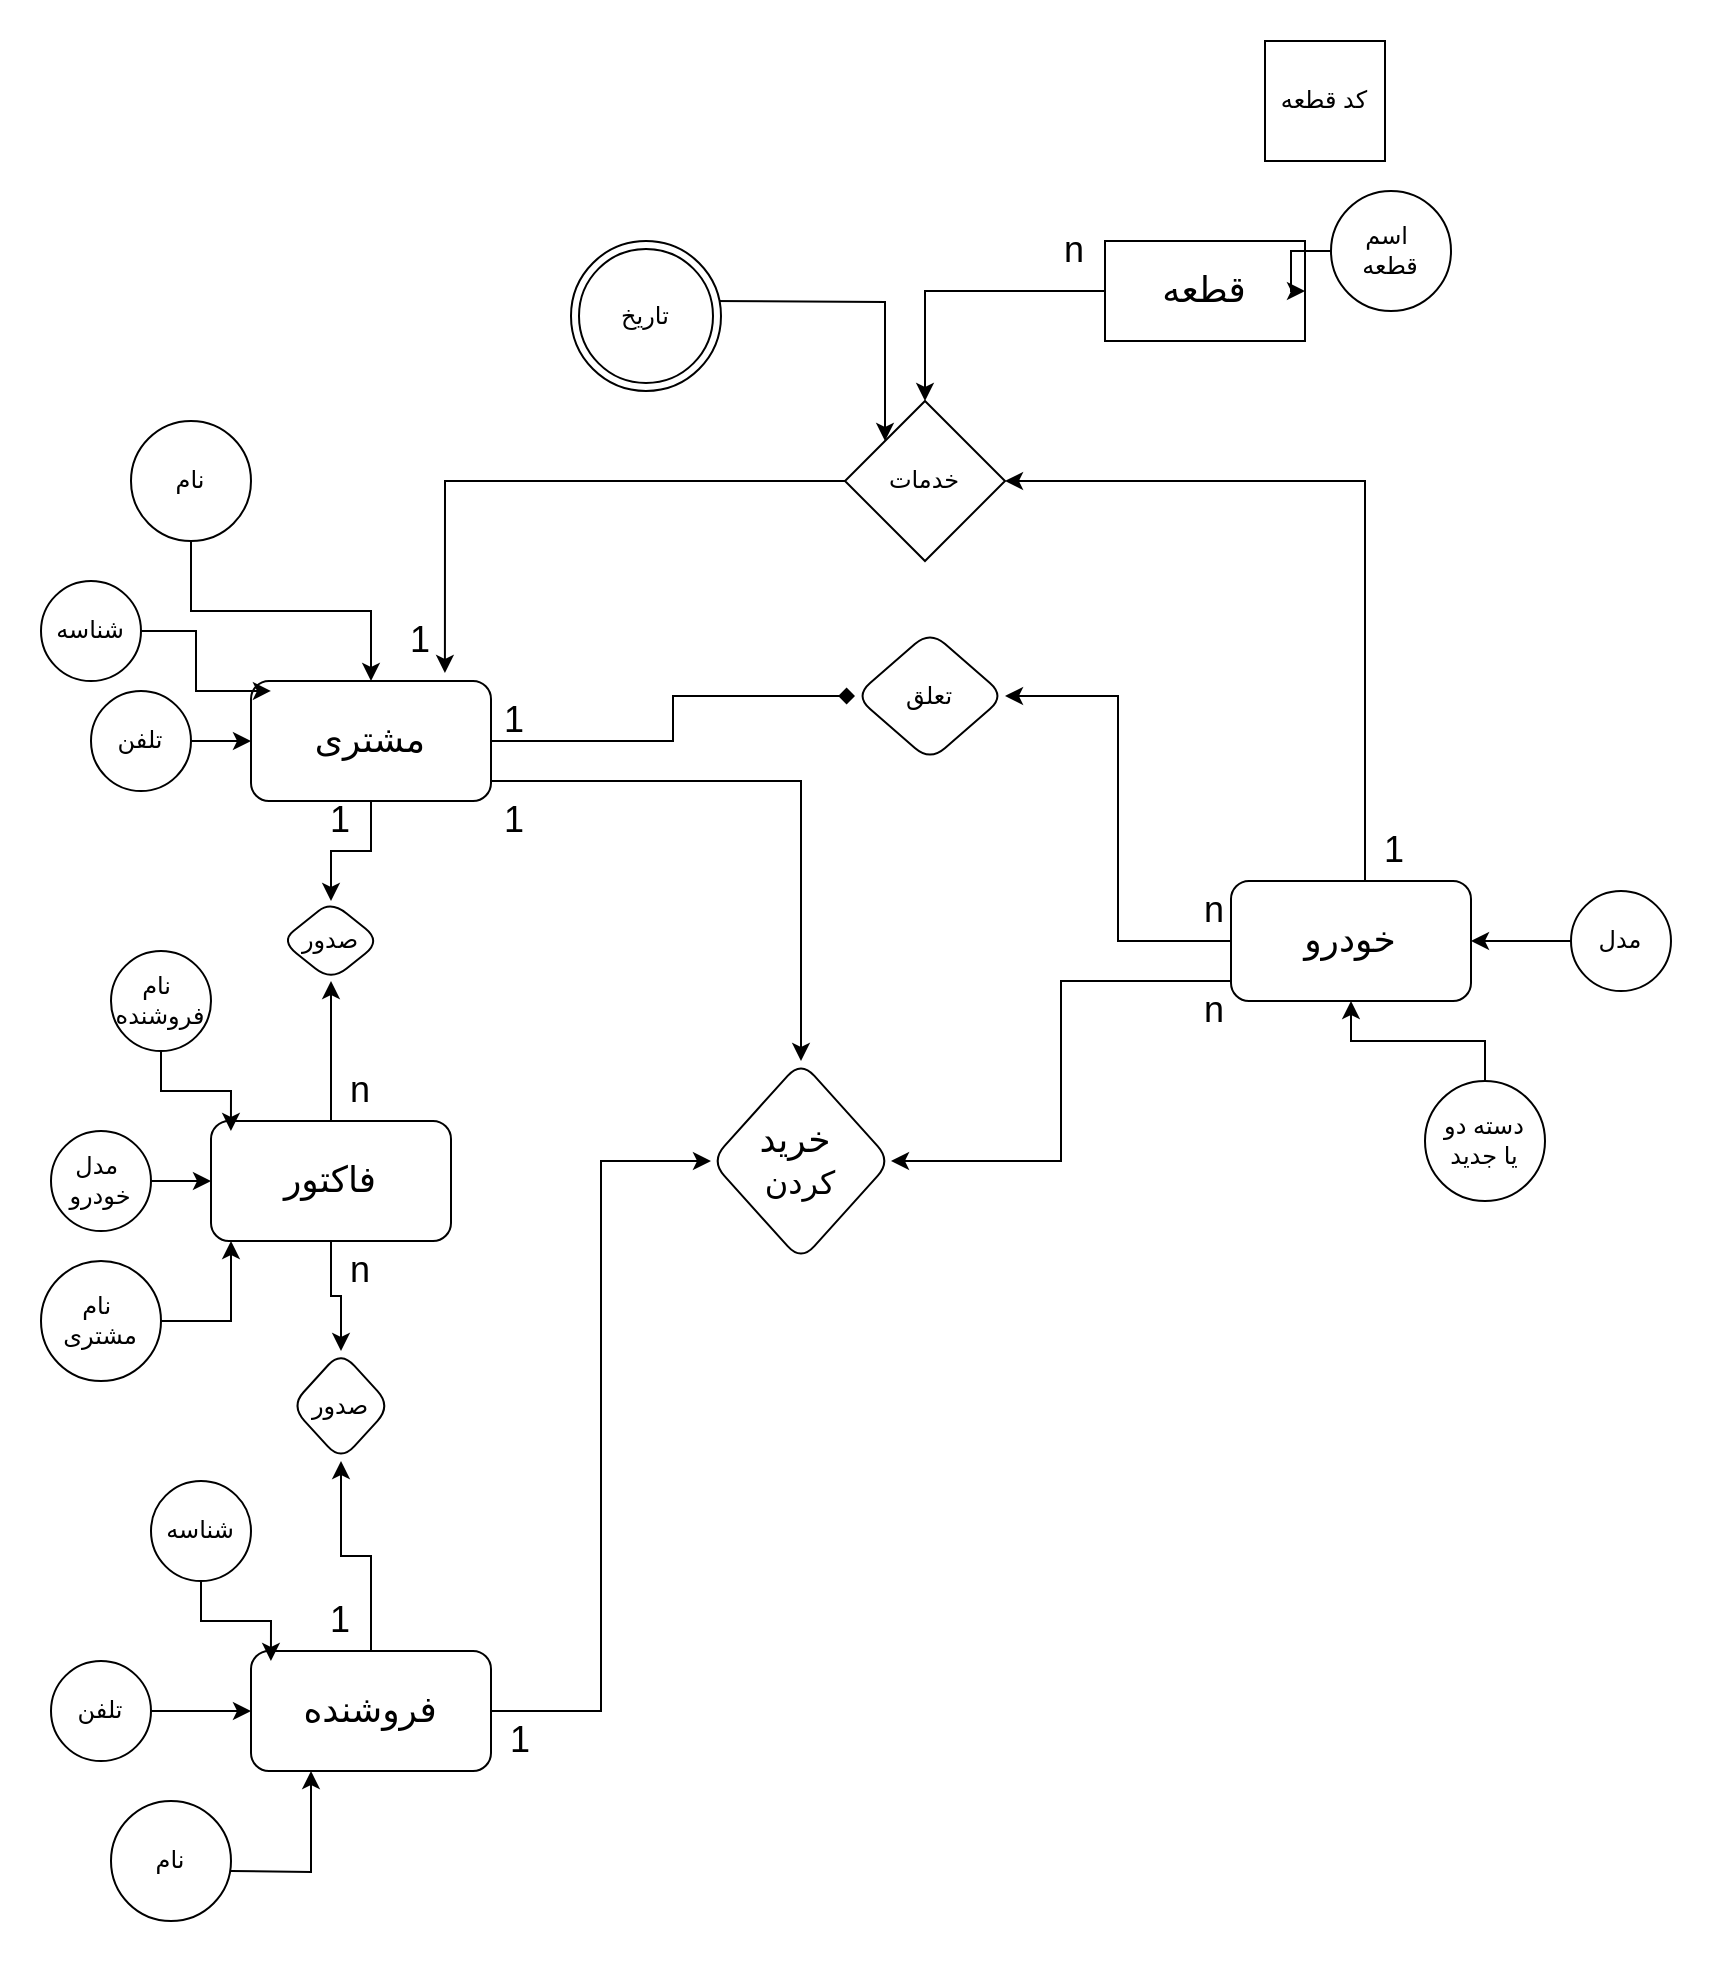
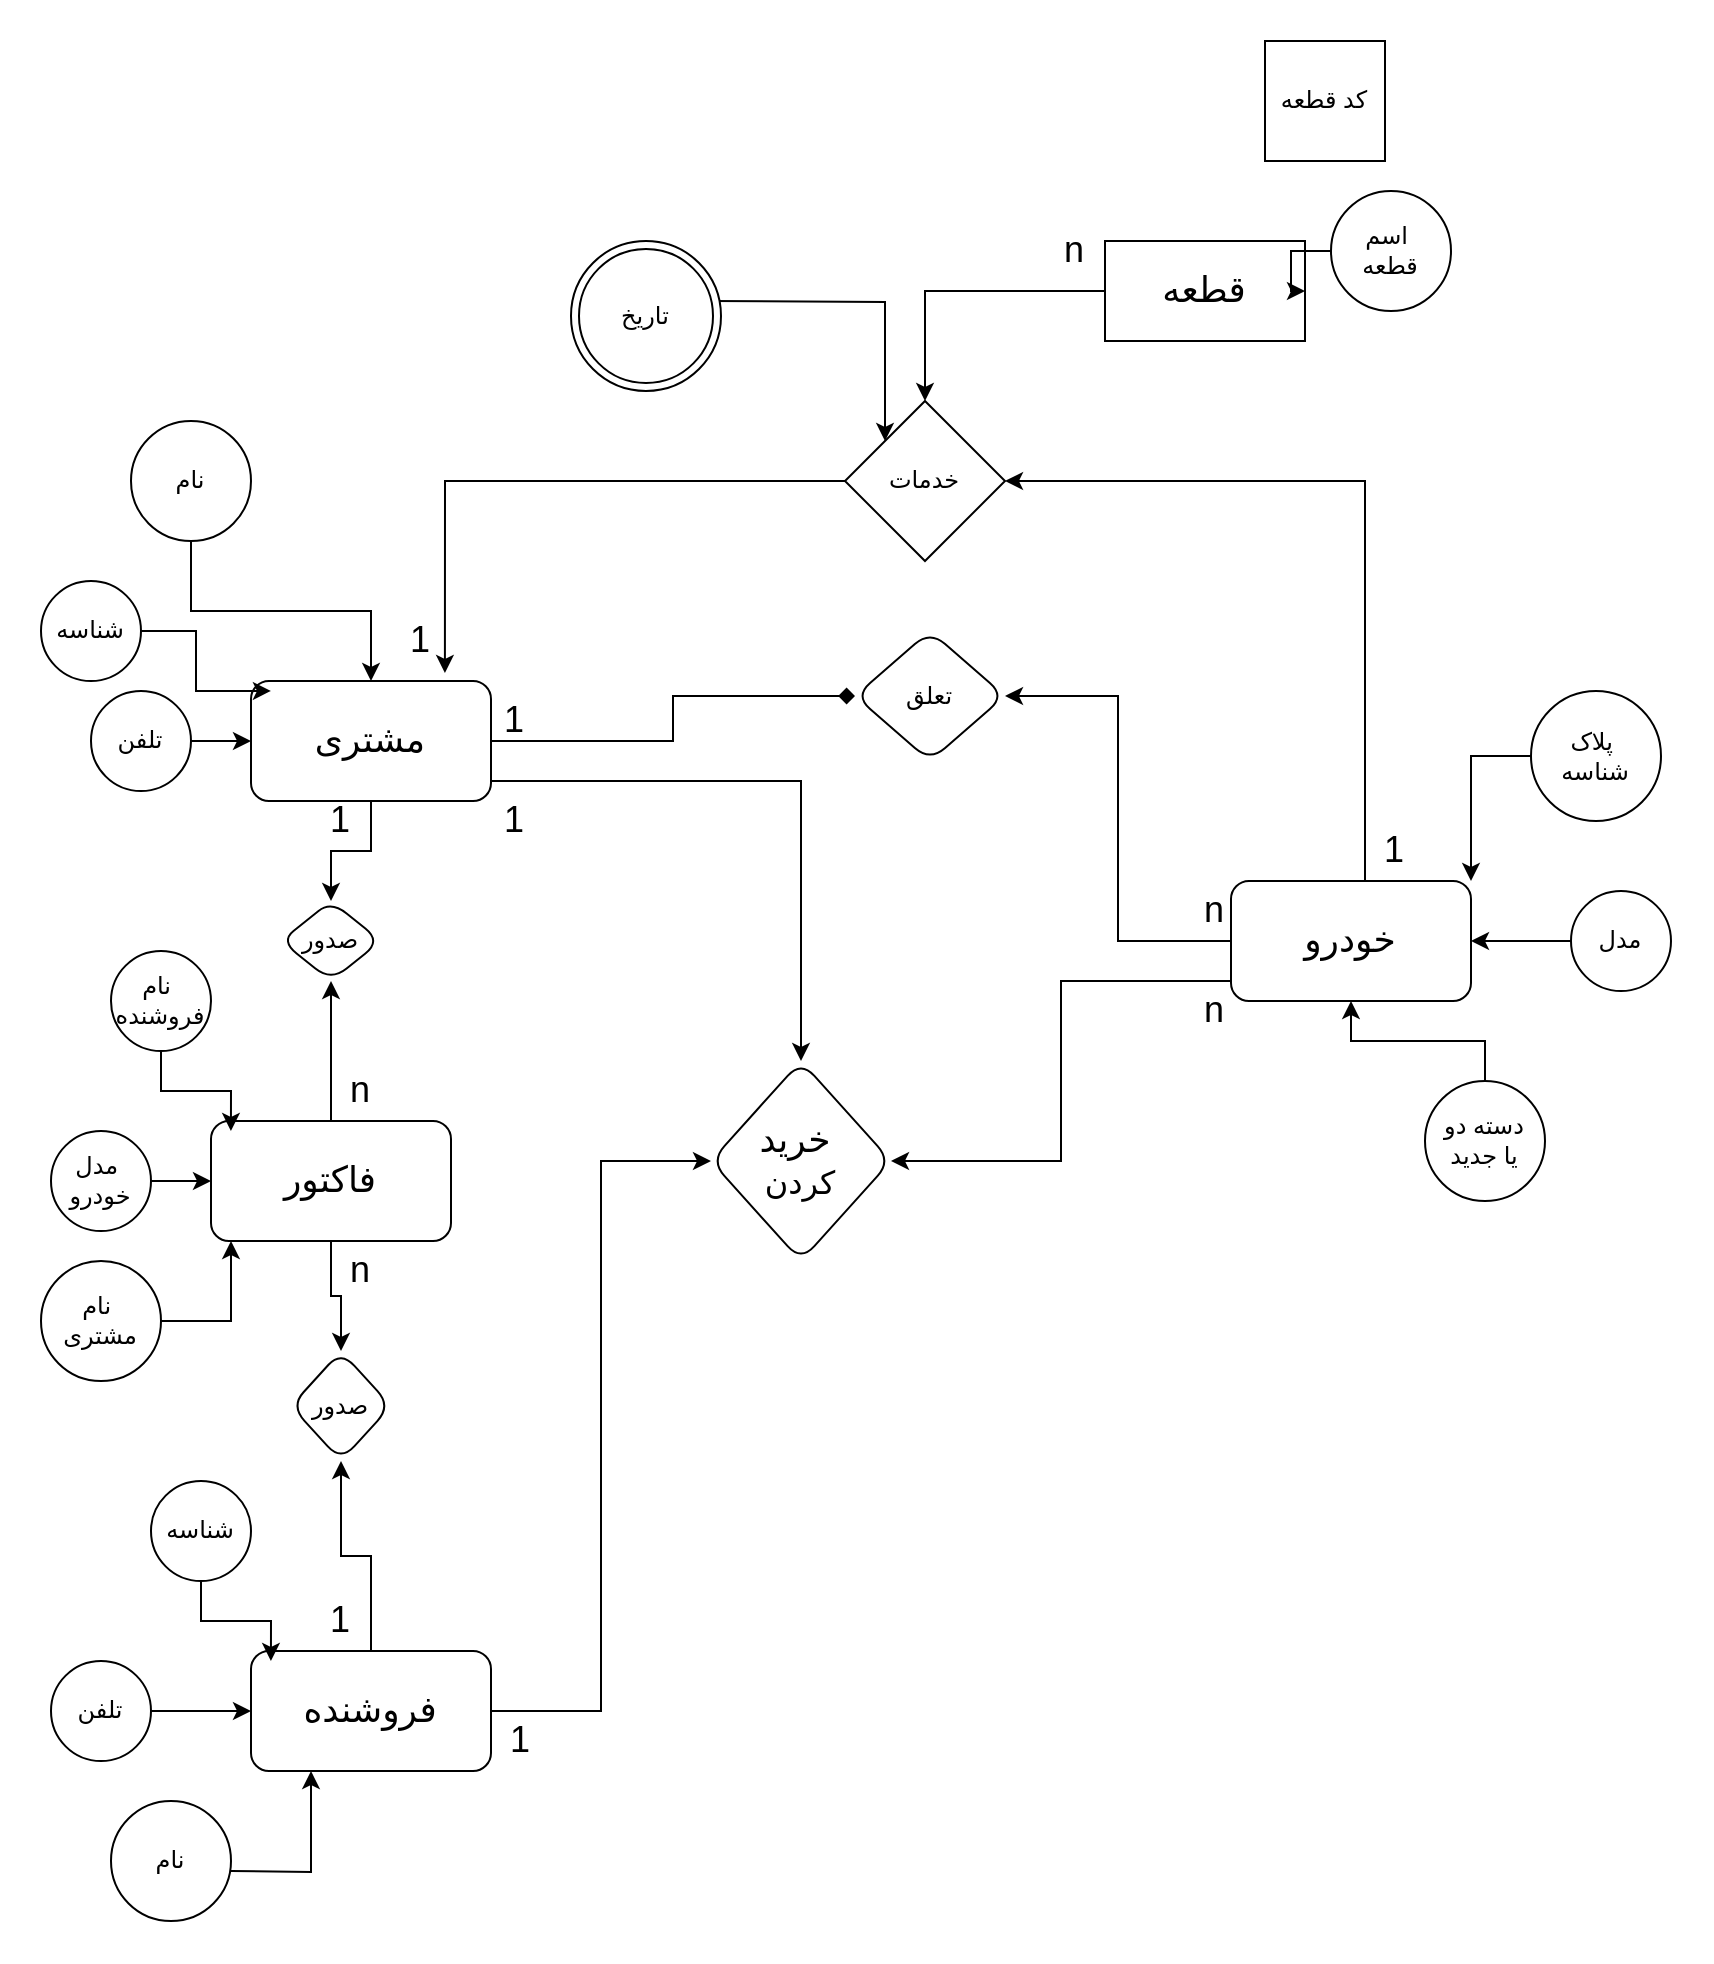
none -> (1596, 756)
none -> (1471, 782)
